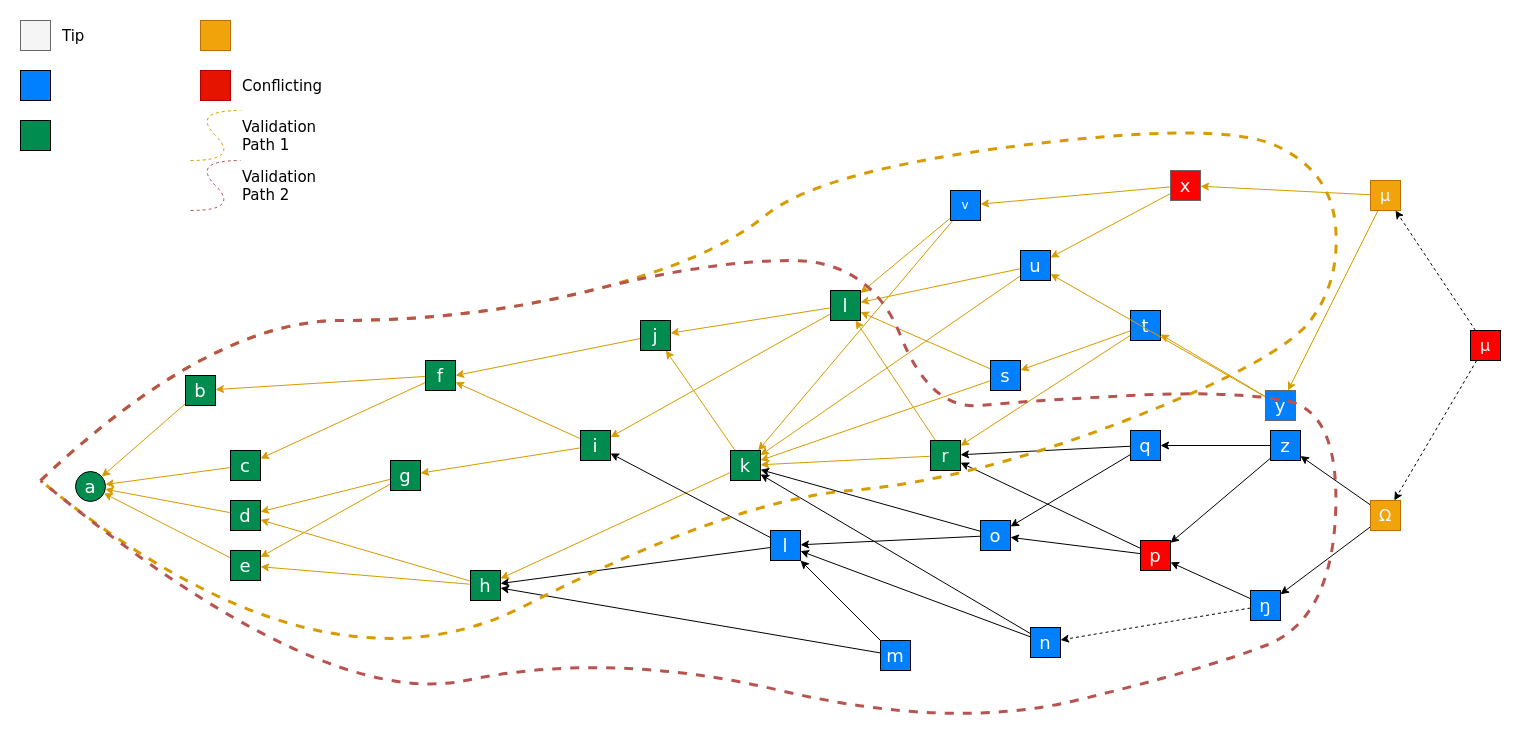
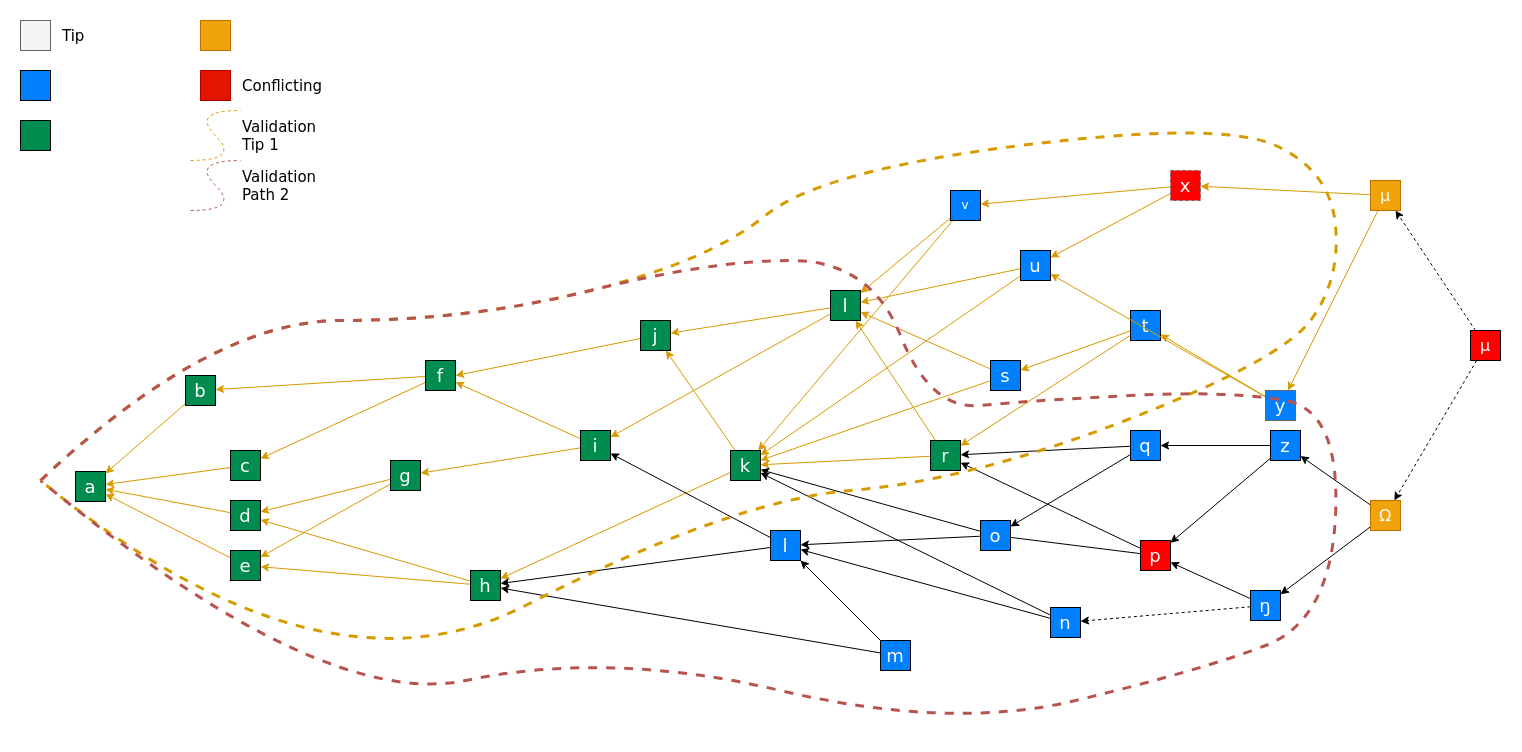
(272, 136) -> (272, 136)
(1186, 186) -> (1186, 186)
(91, 487) -> (91, 487)
(1018, 538) -> (1015, 538)
(1046, 643) -> (1066, 623)
